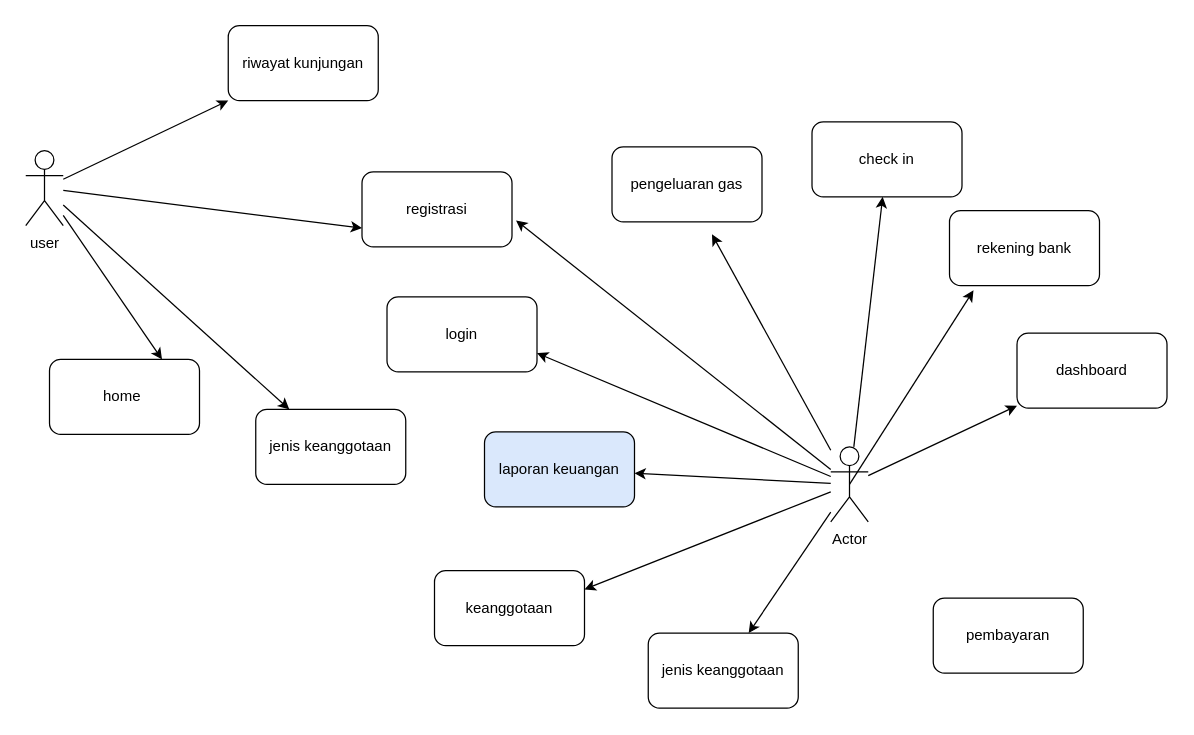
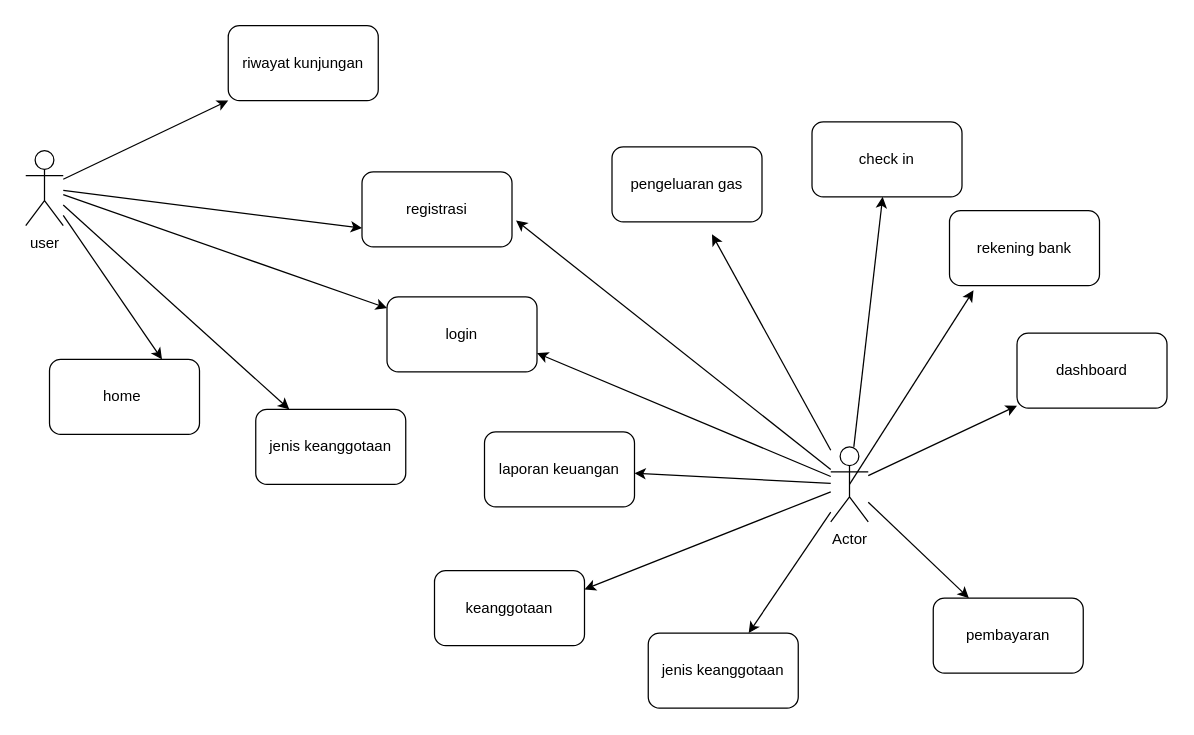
none -> (221, 250)
(559, 469) -> (559, 469)
none -> (915, 547)
